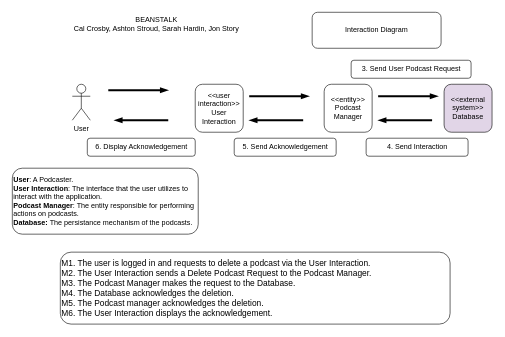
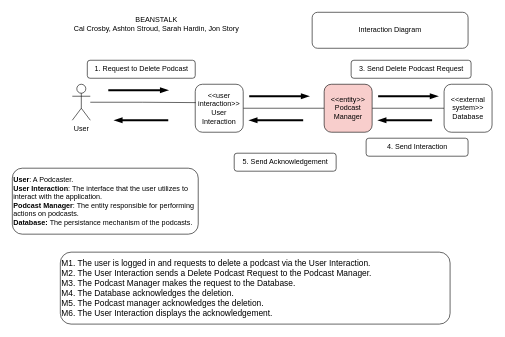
(377, 30) -> (390, 30)
none -> (141, 69)
(412, 69) -> (412, 69)
none -> (143, 102)
none -> (283, 108)
(348, 108) -> (348, 108)
none -> (408, 108)
(468, 108) -> (468, 108)
(141, 147) -> none
(285, 147) -> (285, 162)
